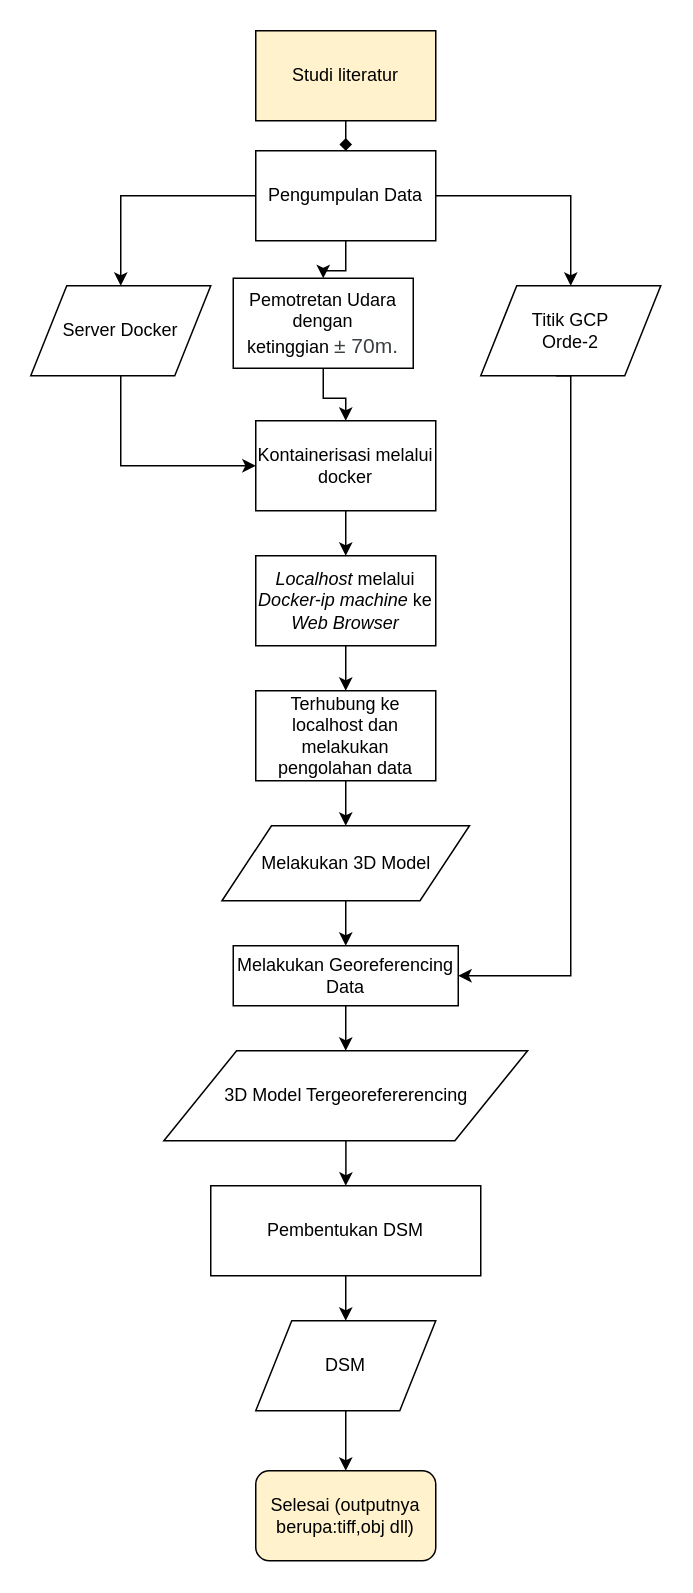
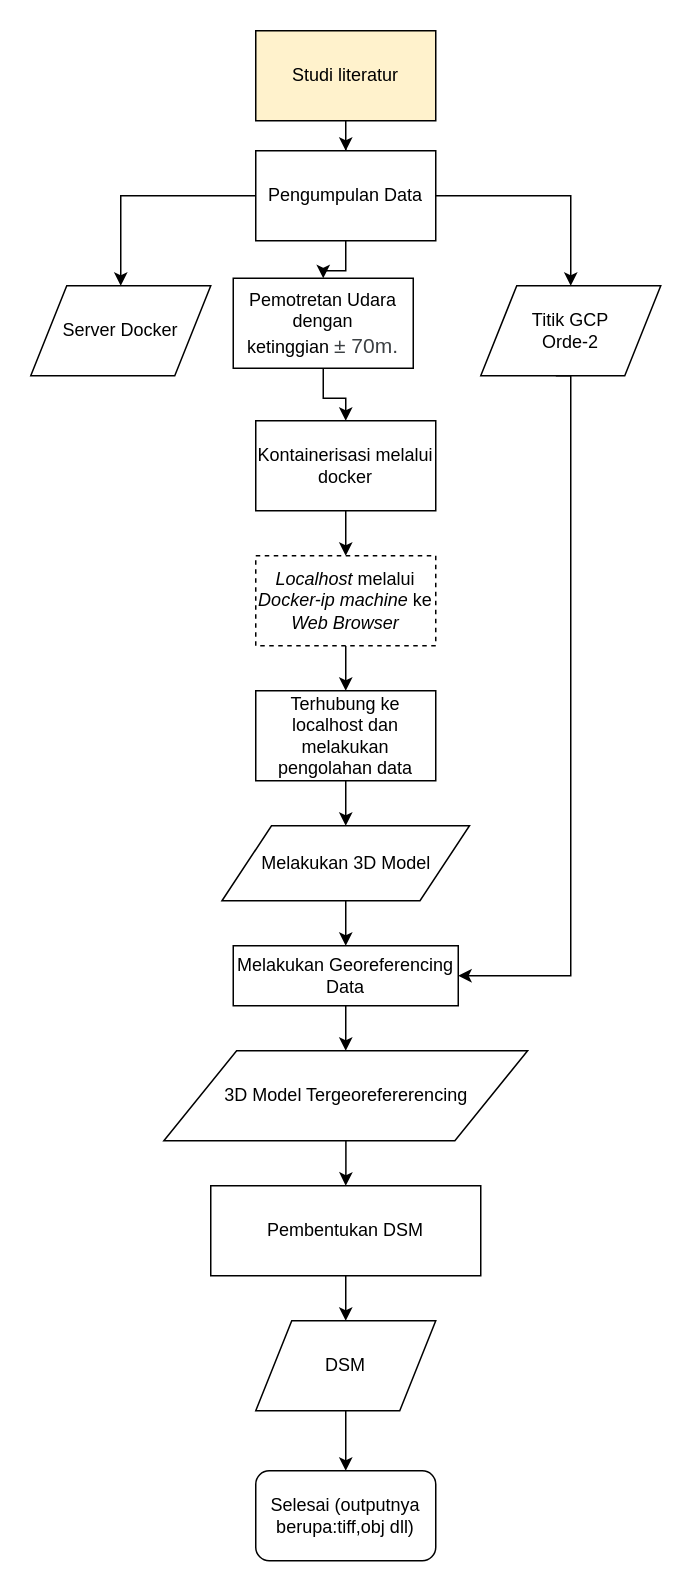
(346, 138) -> (346, 139)
(138, 466) -> none
(346, 601) -> (346, 601)
(346, 1516) -> (346, 1516)
